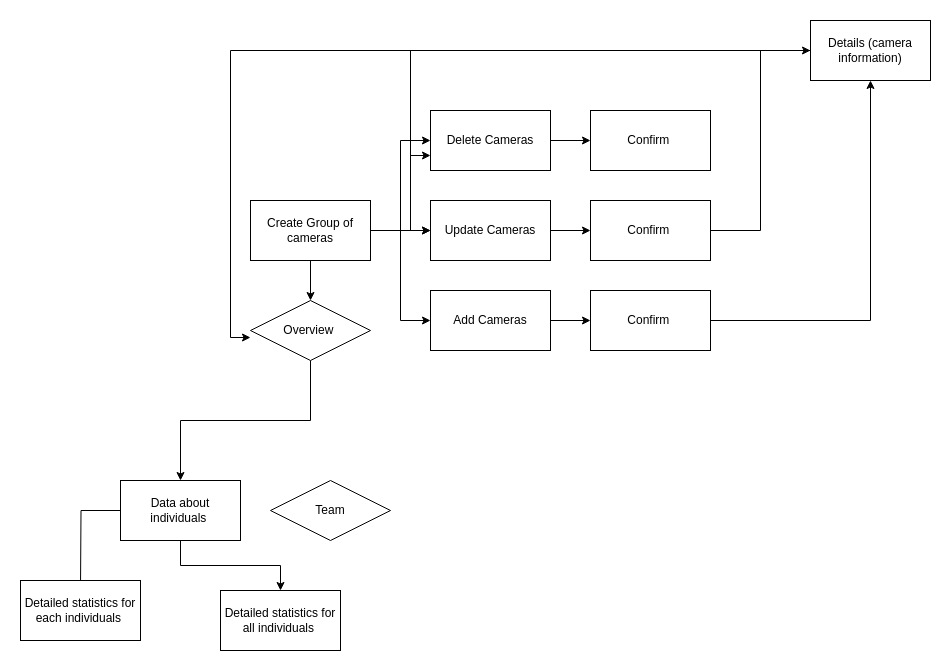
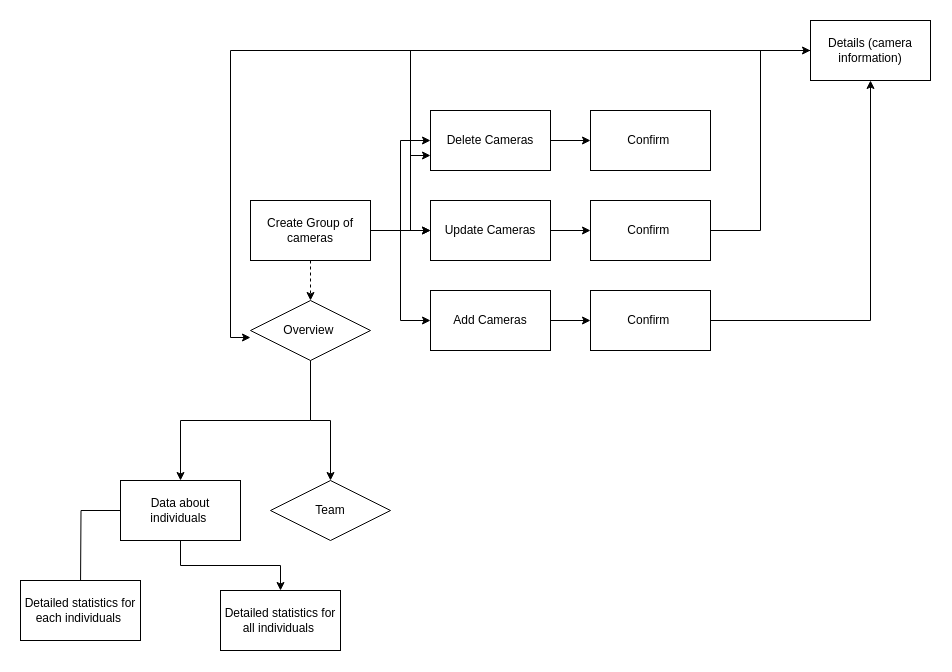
(311, 277) -> (311, 277)
none -> (331, 438)
